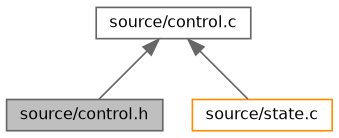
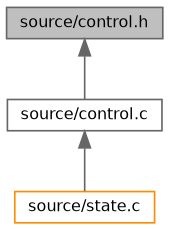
(123, 75) -> (85, 78)
